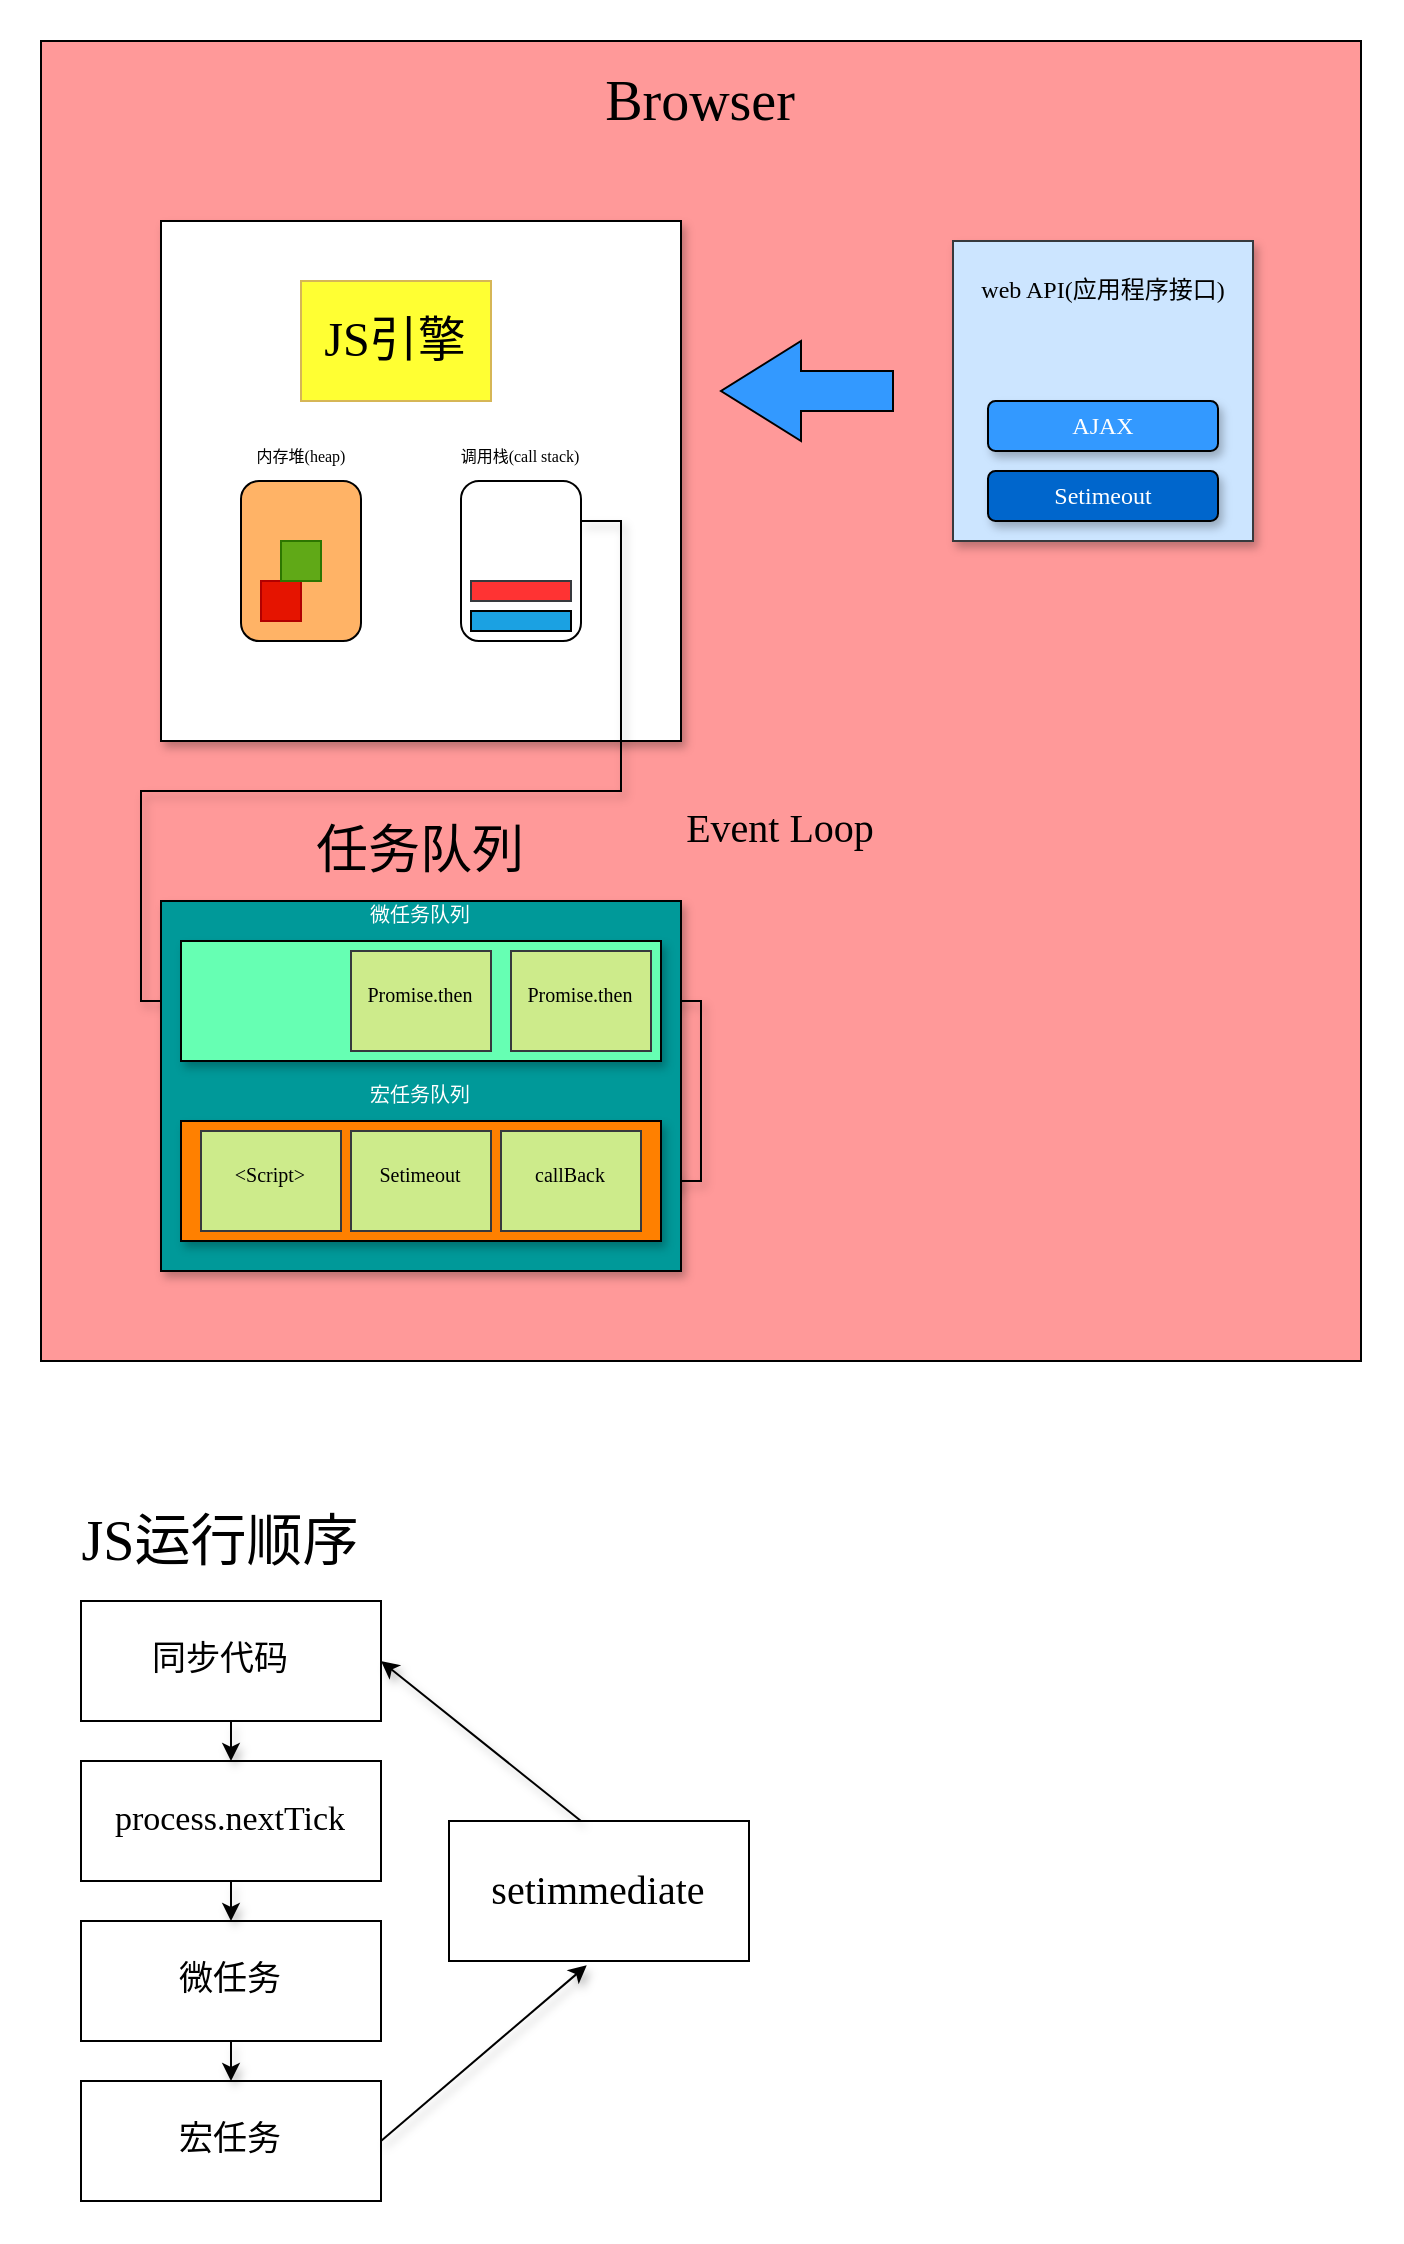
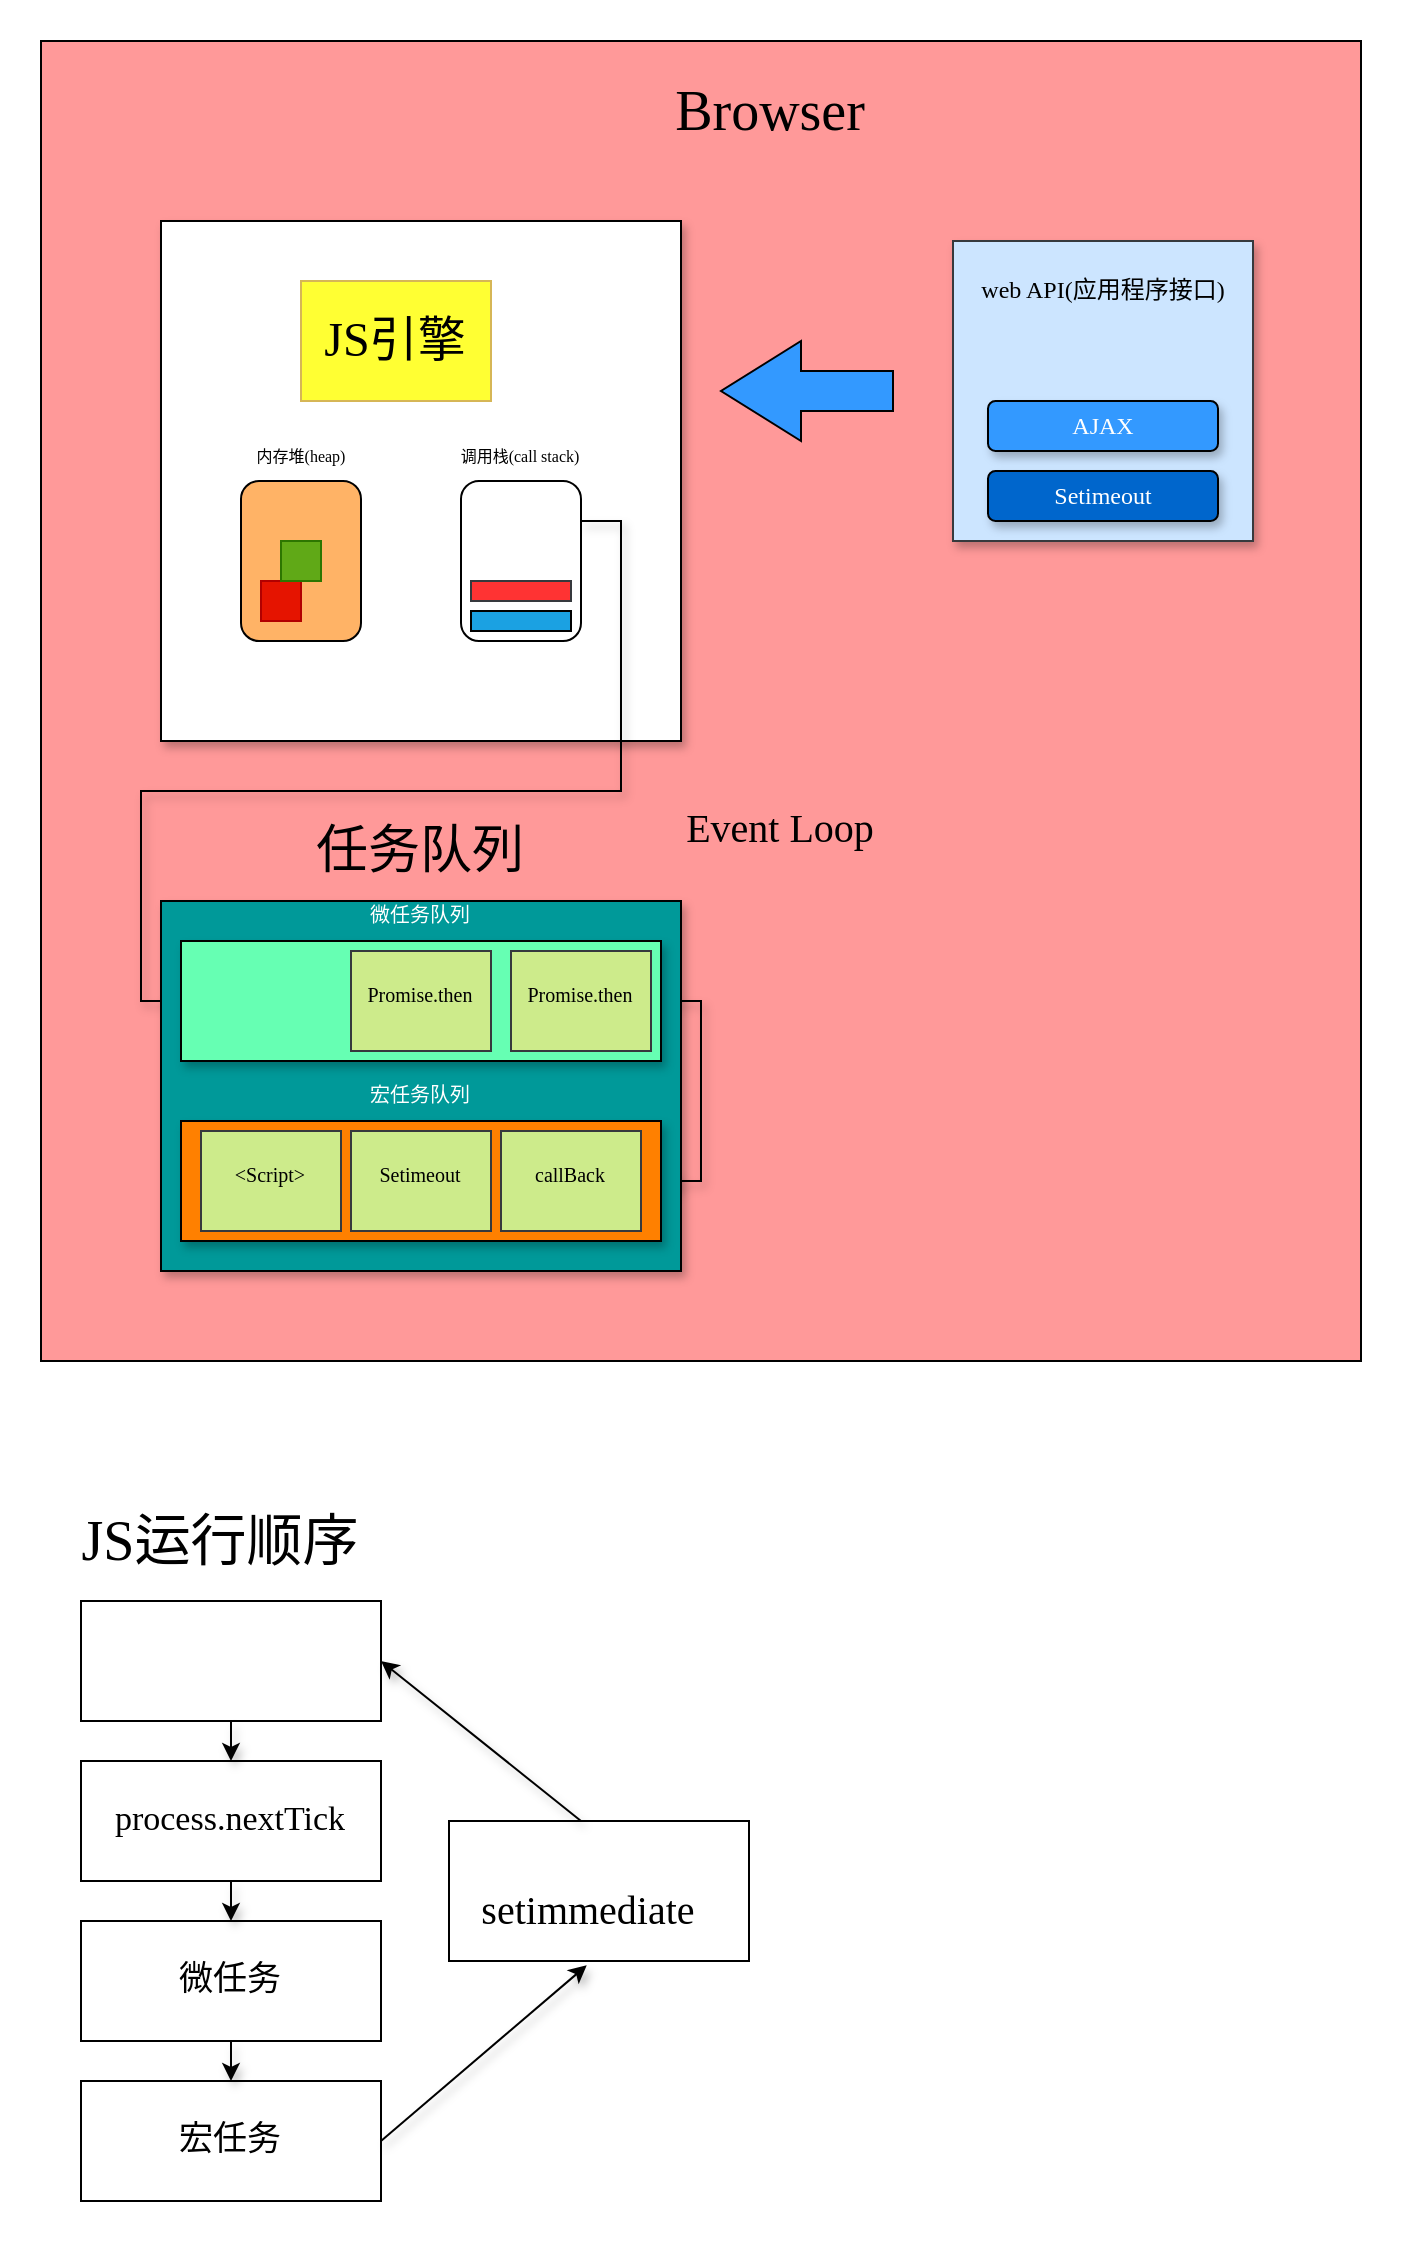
(701, 101) -> (771, 111)
(221, 1661) -> none
(599, 1891) -> (589, 1911)
